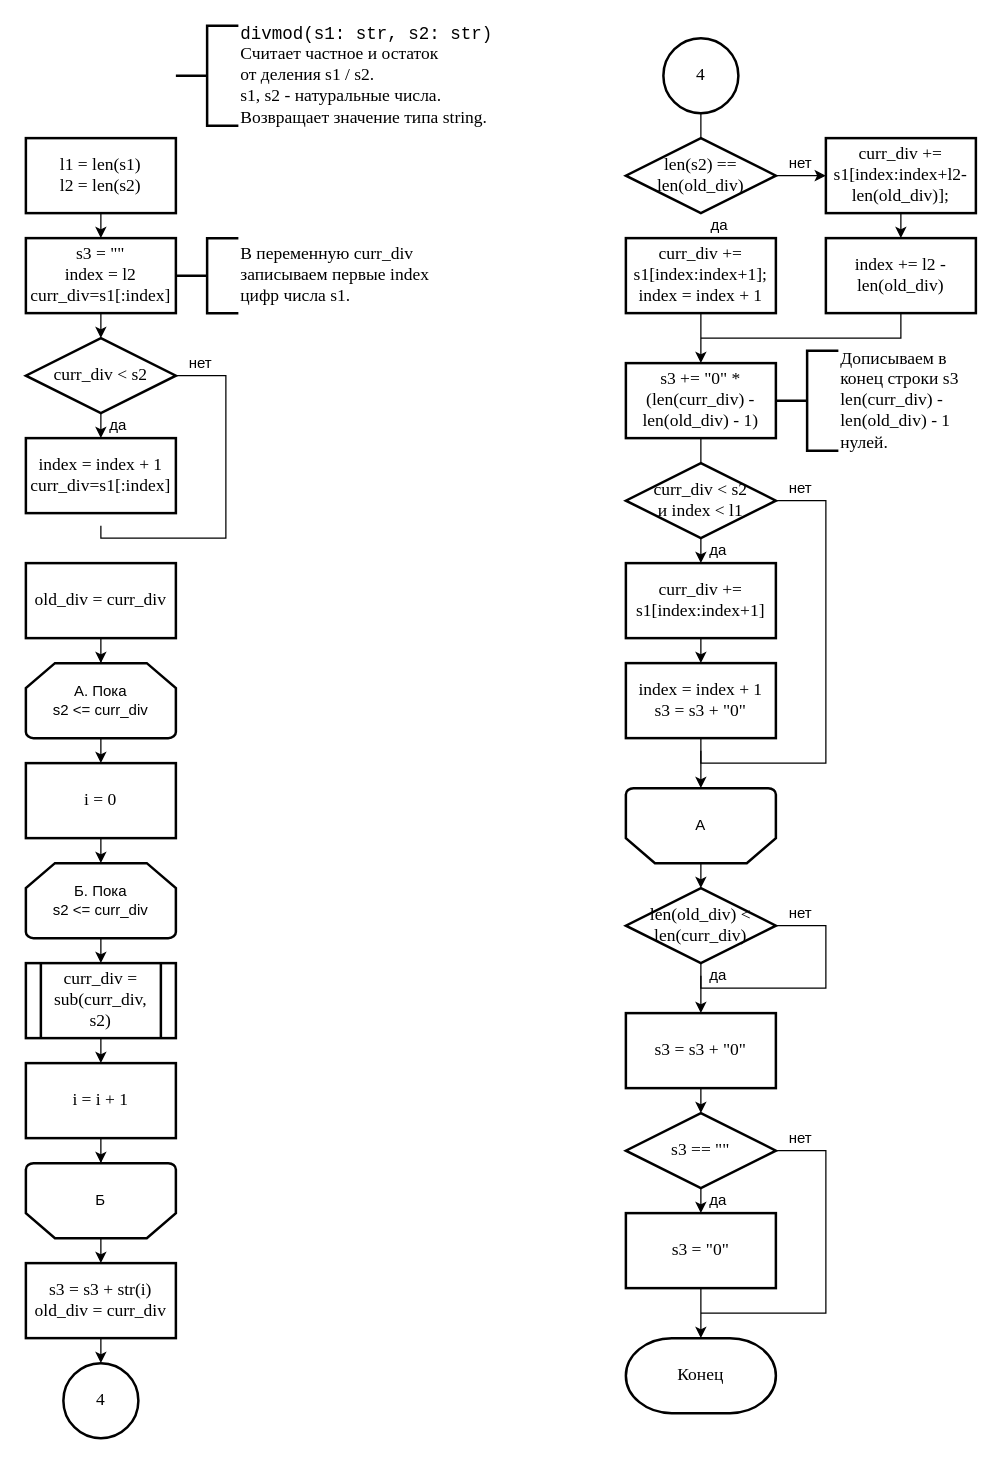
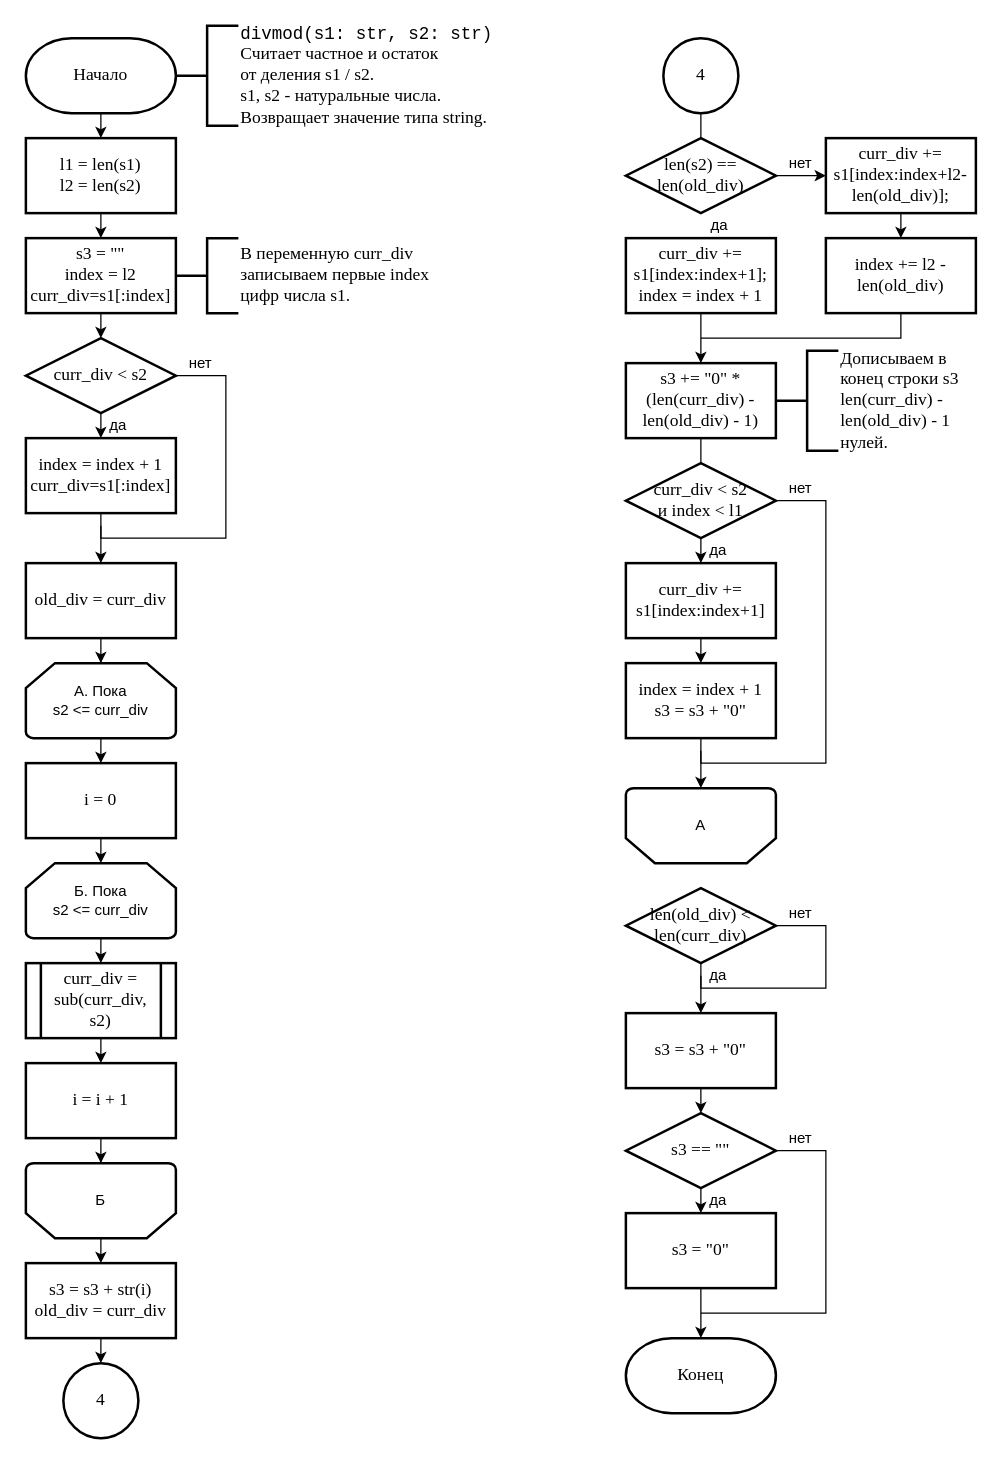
none -> (101, 76)
none -> (101, 121)
none -> (101, 547)
(701, 871) -> none
